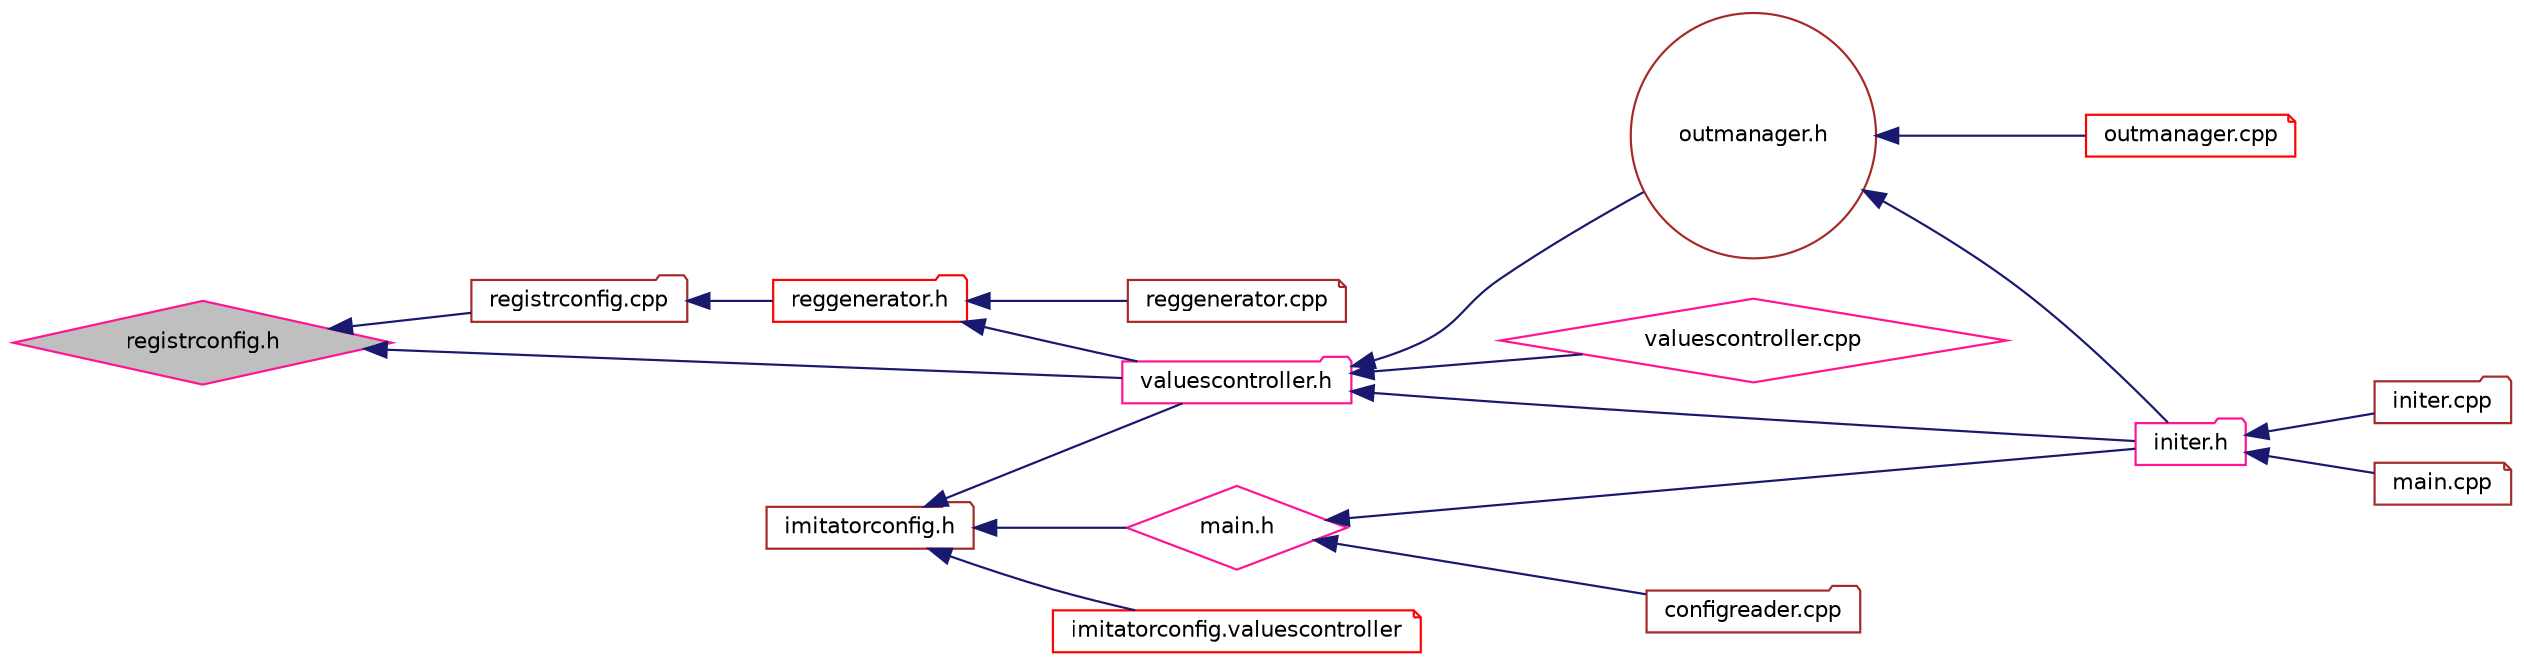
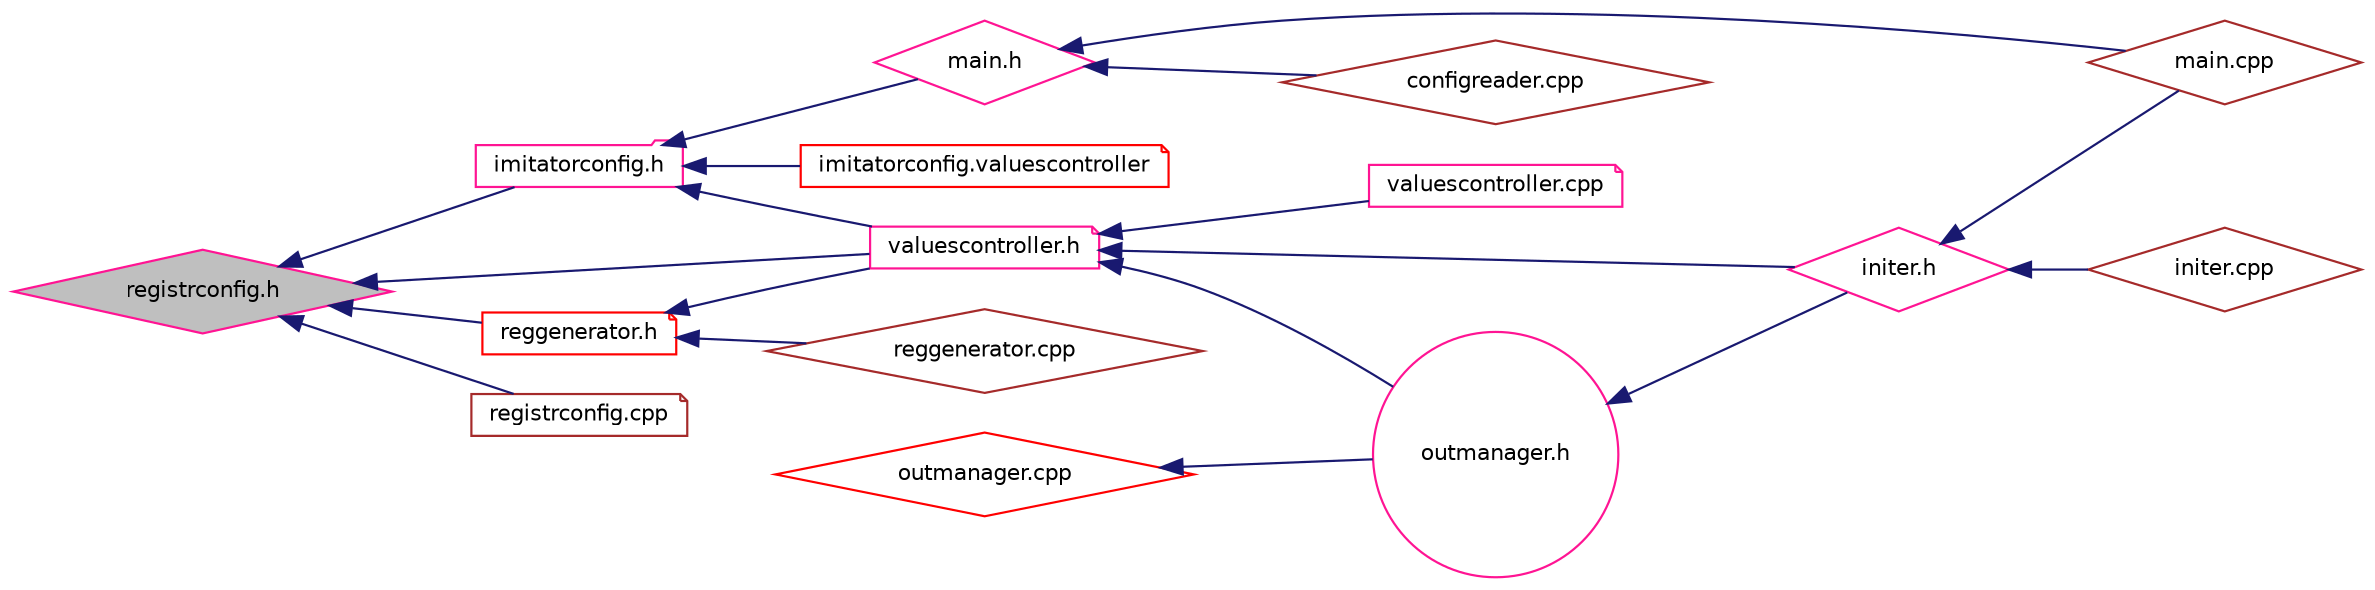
(1753, 136) -> (1496, 455)
(1992, 136) -> (1278, 463)
(2191, 136) -> (985, 474)
none -> (407, 223)
(579, 301) -> (579, 415)
(741, 301) -> (417, 315)
(870, 301) -> (579, 333)
(1237, 301) -> (985, 351)
(1753, 341) -> (1496, 186)
(1237, 382) -> (985, 248)
(2443, 402) -> (2225, 270)
(2191, 444) -> (1899, 270)
(1742, 483) -> (1604, 15)
(2443, 484) -> (2225, 63)
(870, 528) -> (579, 166)
(1753, 611) -> (1496, 82)
